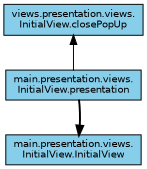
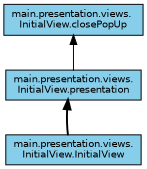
(73, 20) -> (73, 20)
(80, 113) -> (67, 122)
